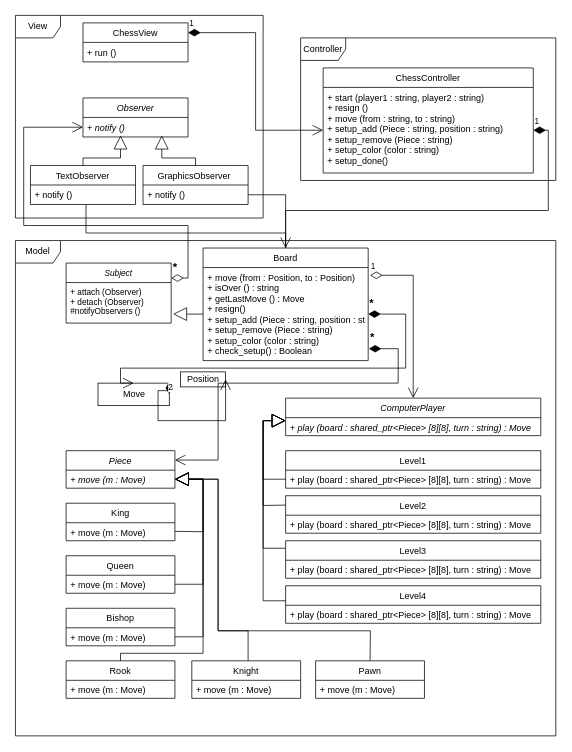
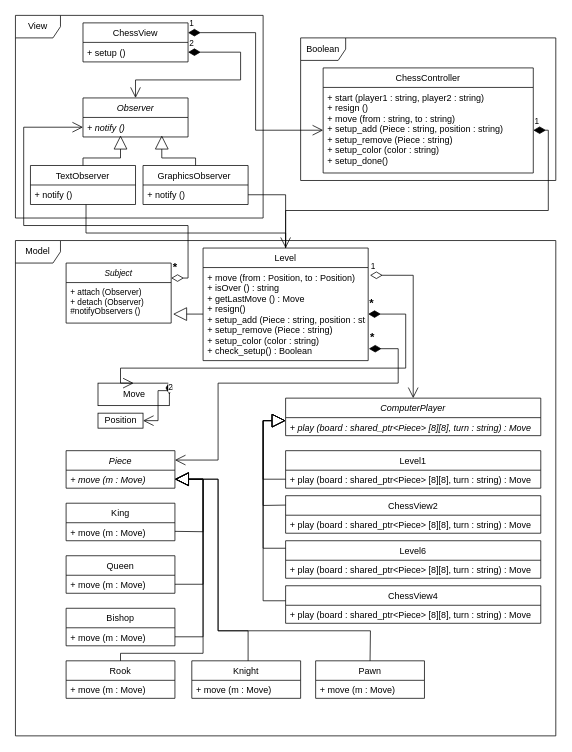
(323, 49) -> (323, 49)
(105, 53) -> (110, 53)
none -> (240, 65)
(285, 258) -> (285, 258)
(203, 379) -> (120, 420)
(413, 506) -> (413, 506)
(413, 551) -> (413, 551)
(413, 596) -> (413, 596)
